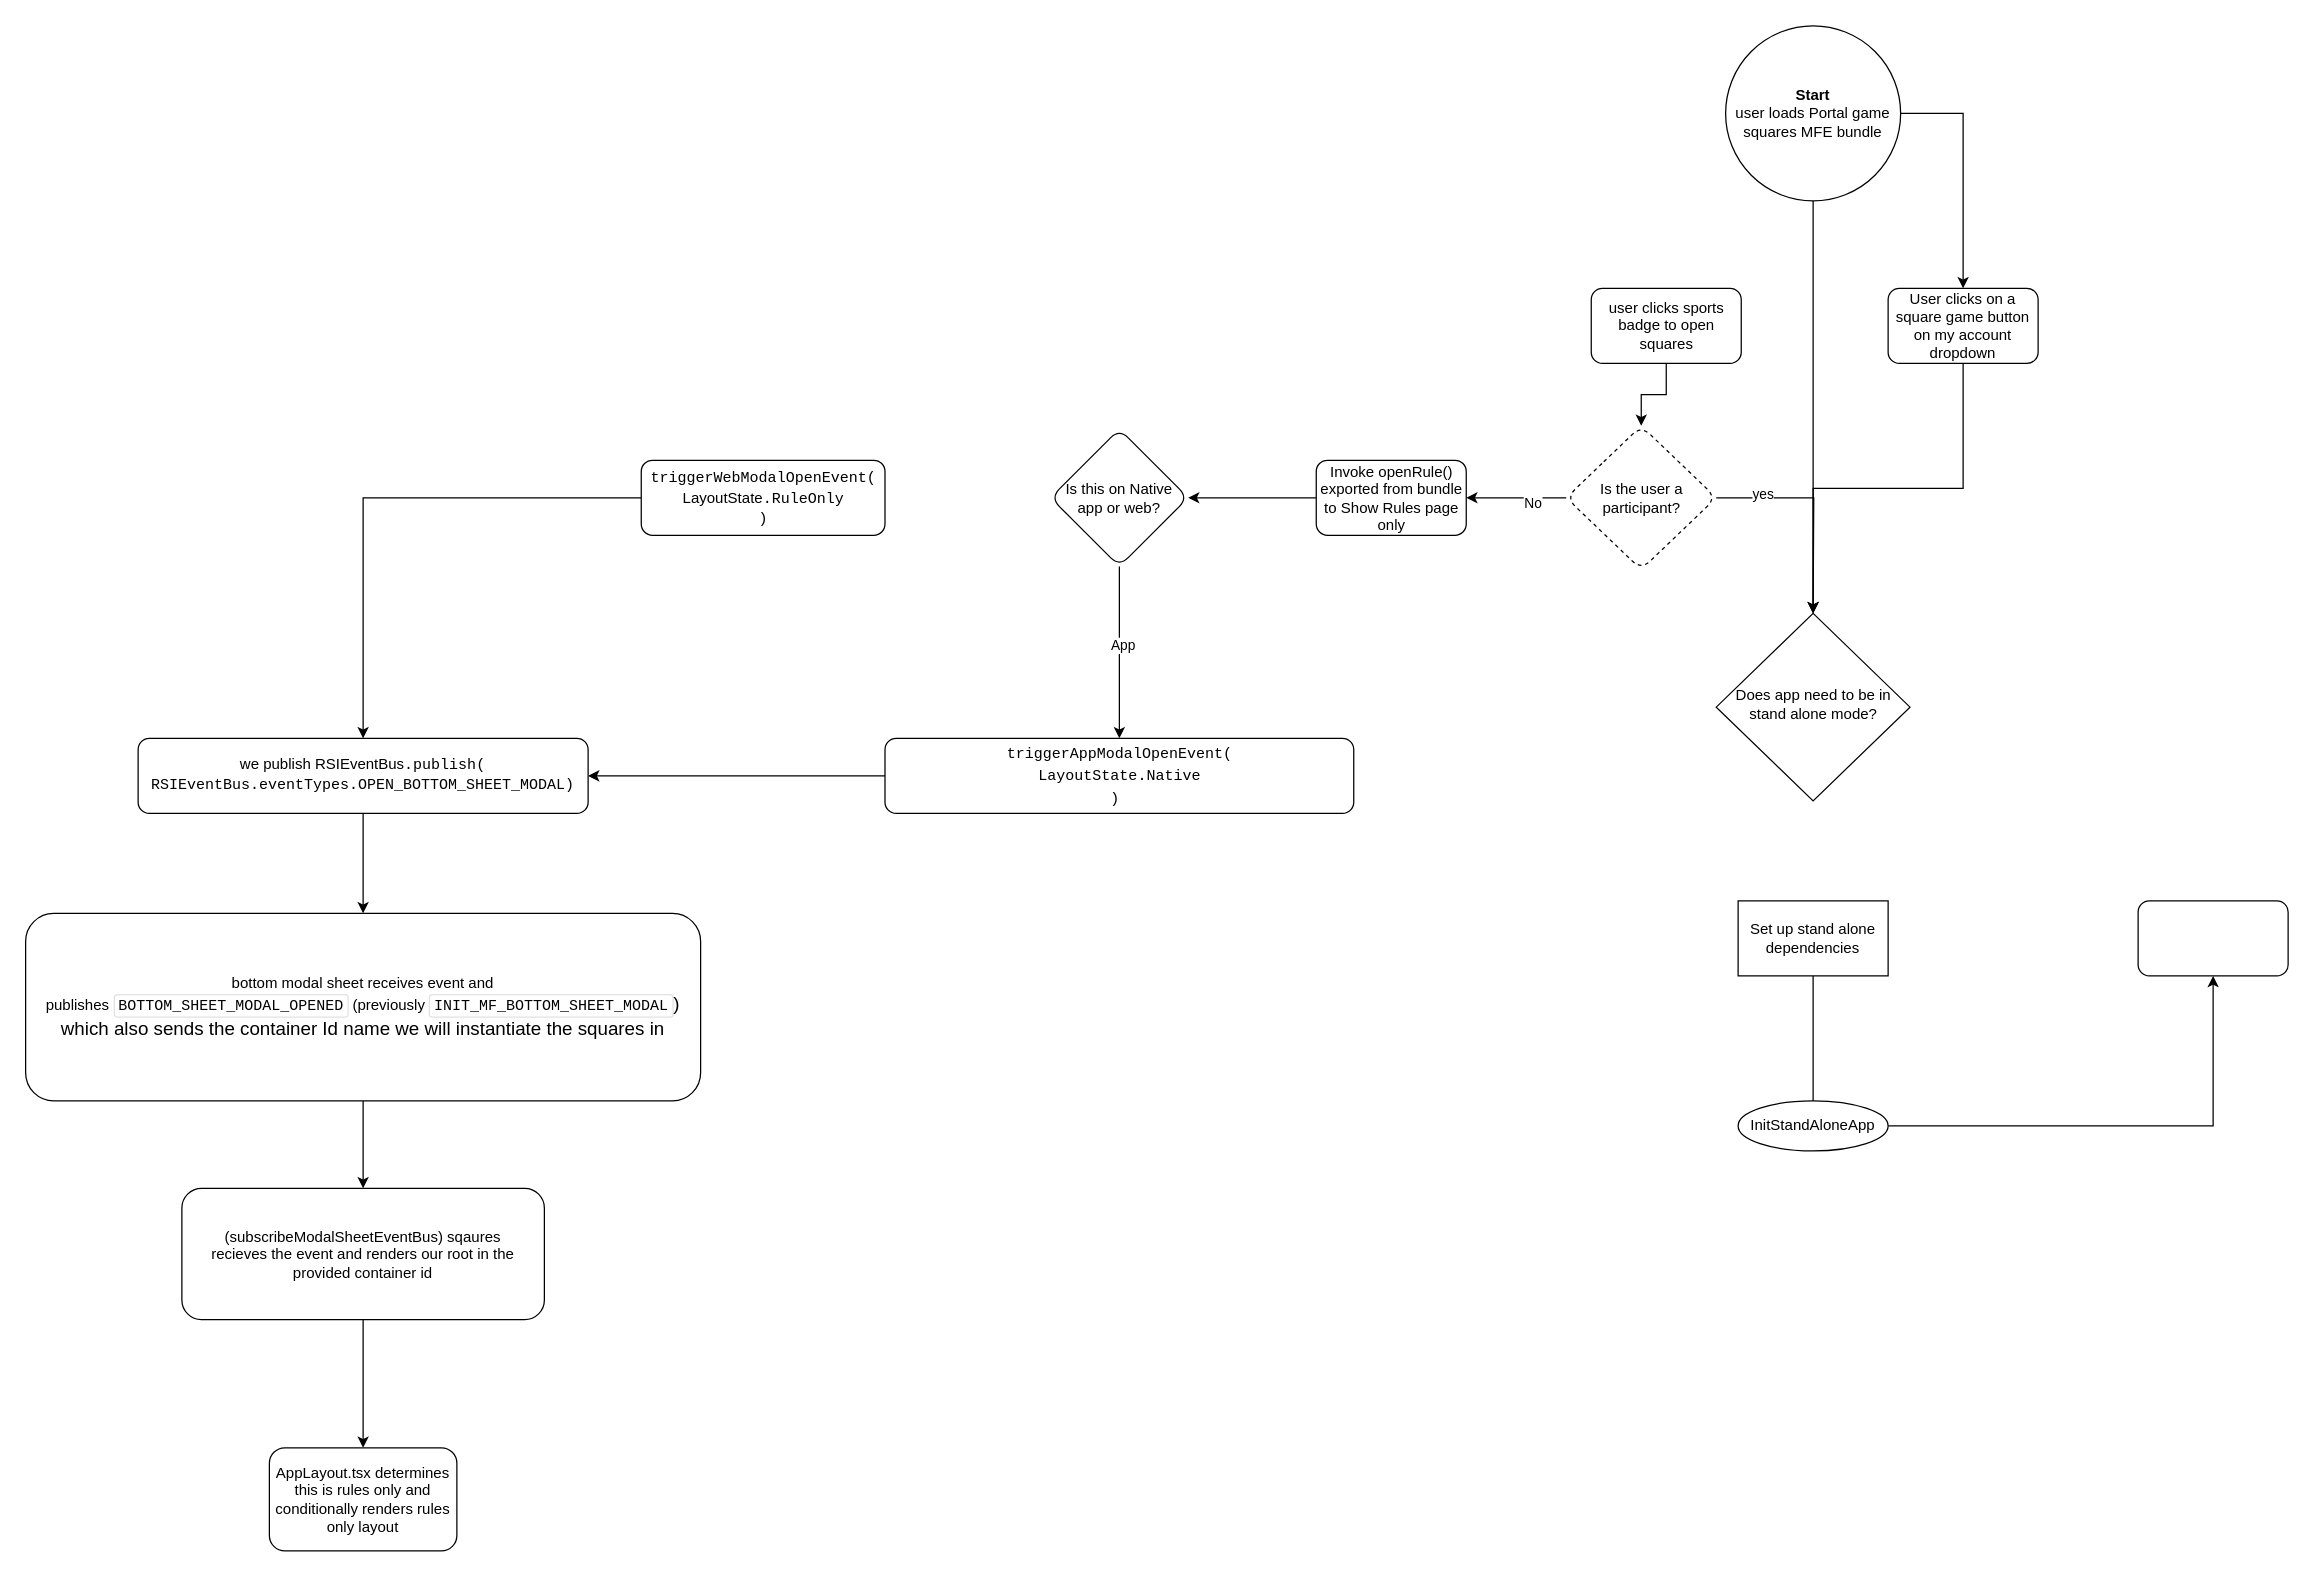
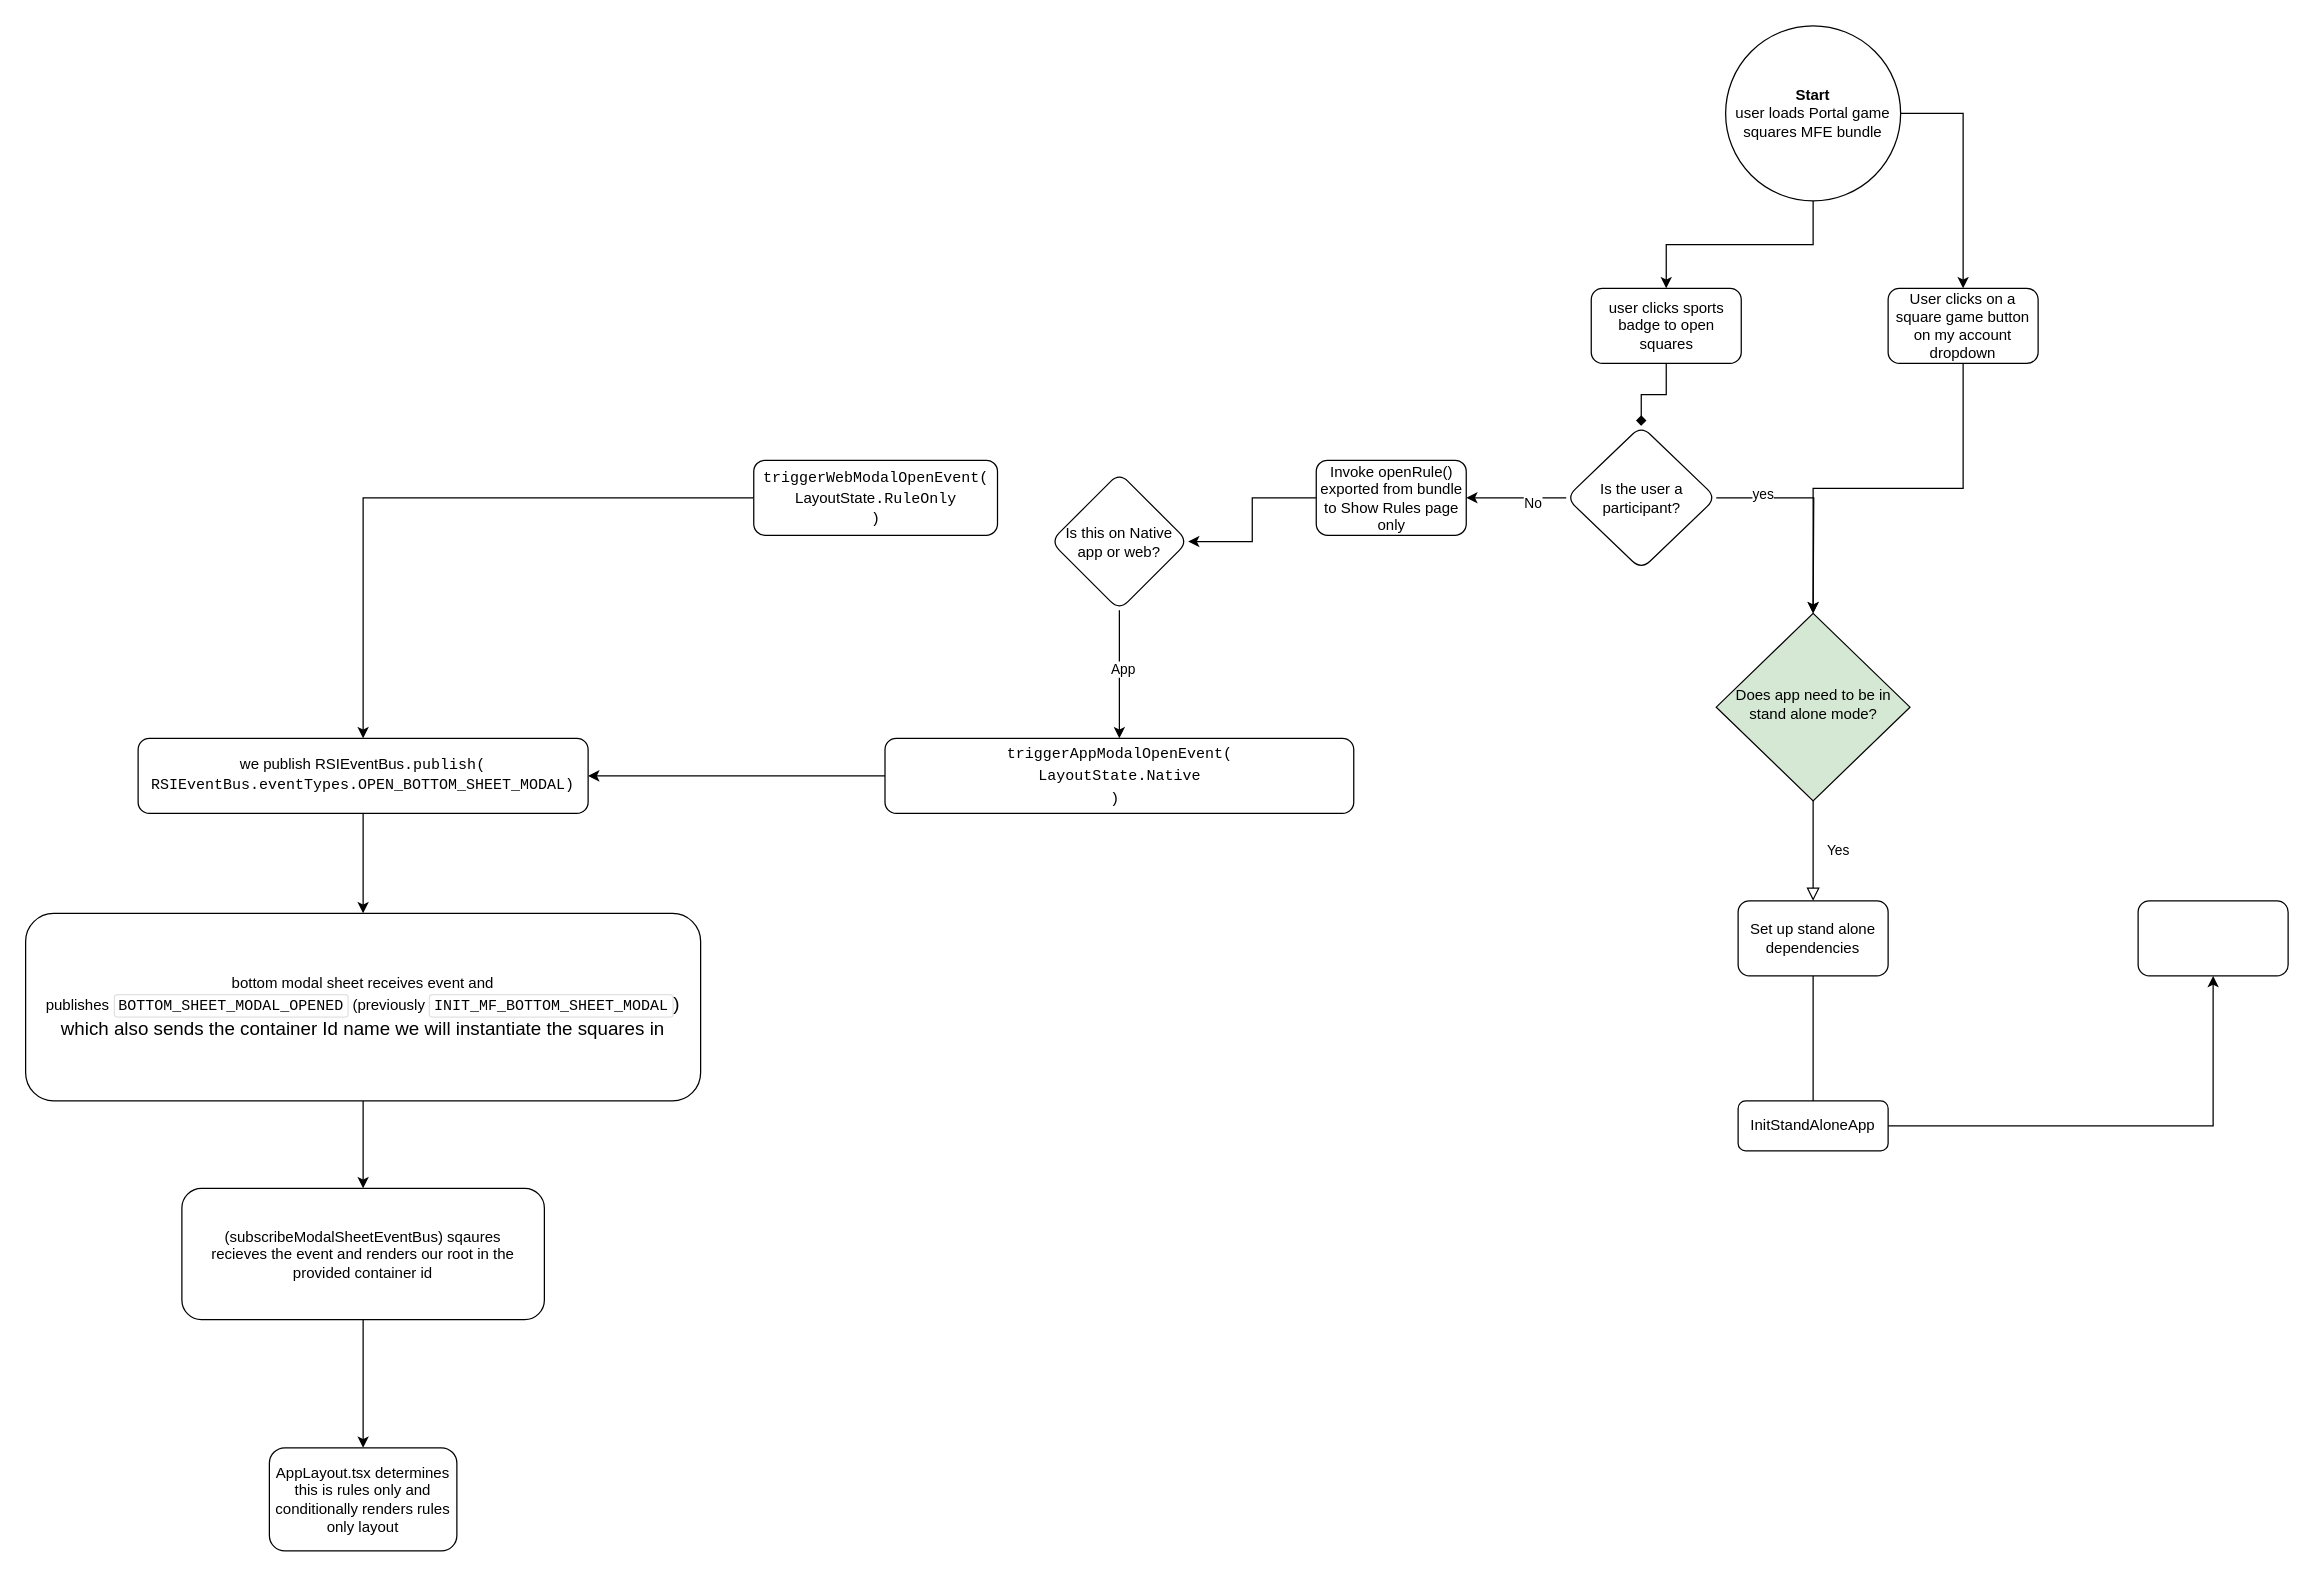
(1813, 363) -> (1724, 244)
(1641, 416) -> (1641, 415)
(763, 498) -> (876, 498)
(1119, 498) -> (1119, 541)
(1641, 498) -> (1641, 498)
(1813, 707) -> (1813, 707)
none -> (1813, 844)
(1813, 938) -> (1813, 938)
(1813, 1126) -> (1813, 1126)
